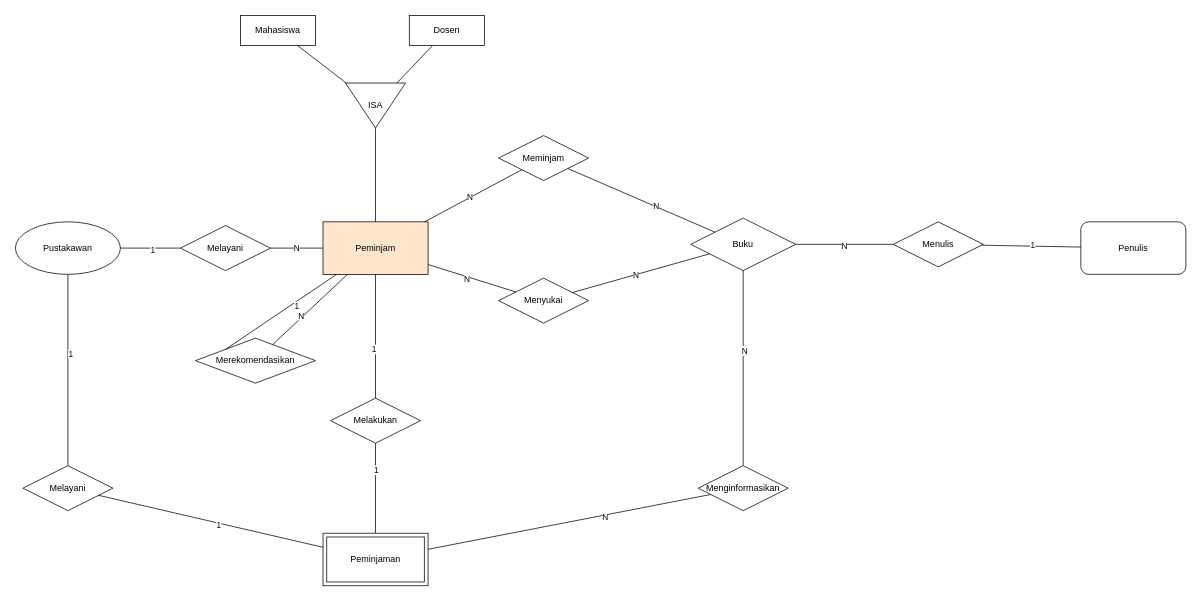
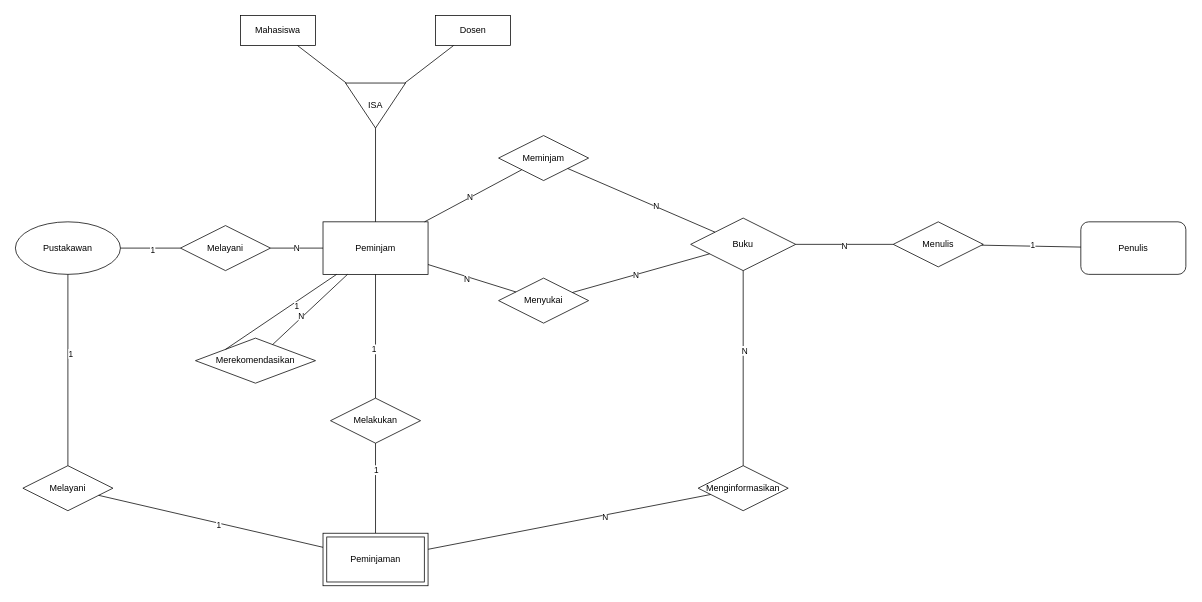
(447, 30) -> (473, 30)
(375, 248) -> (375, 248)
